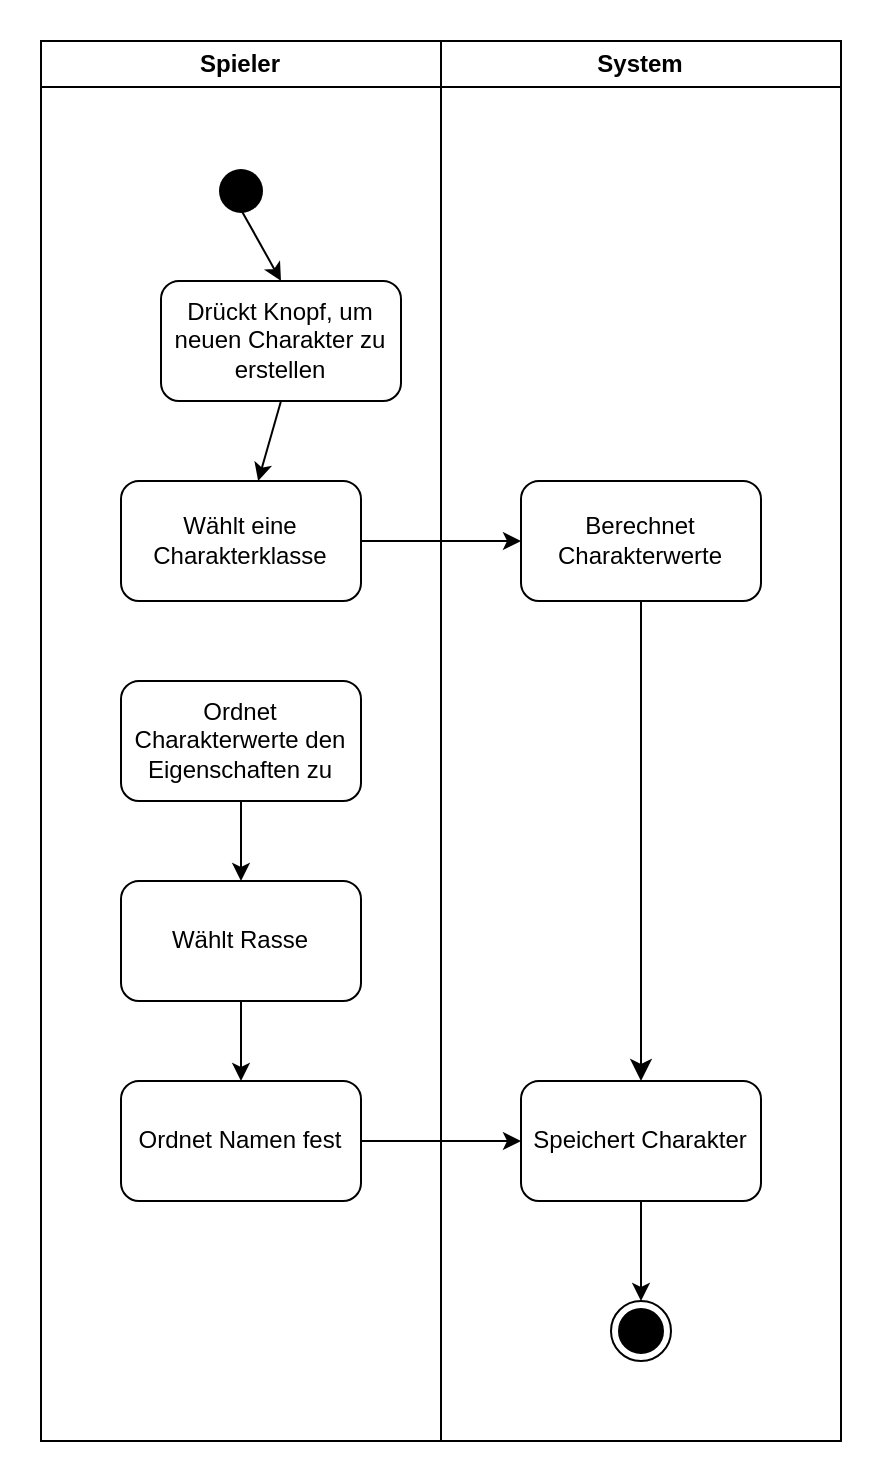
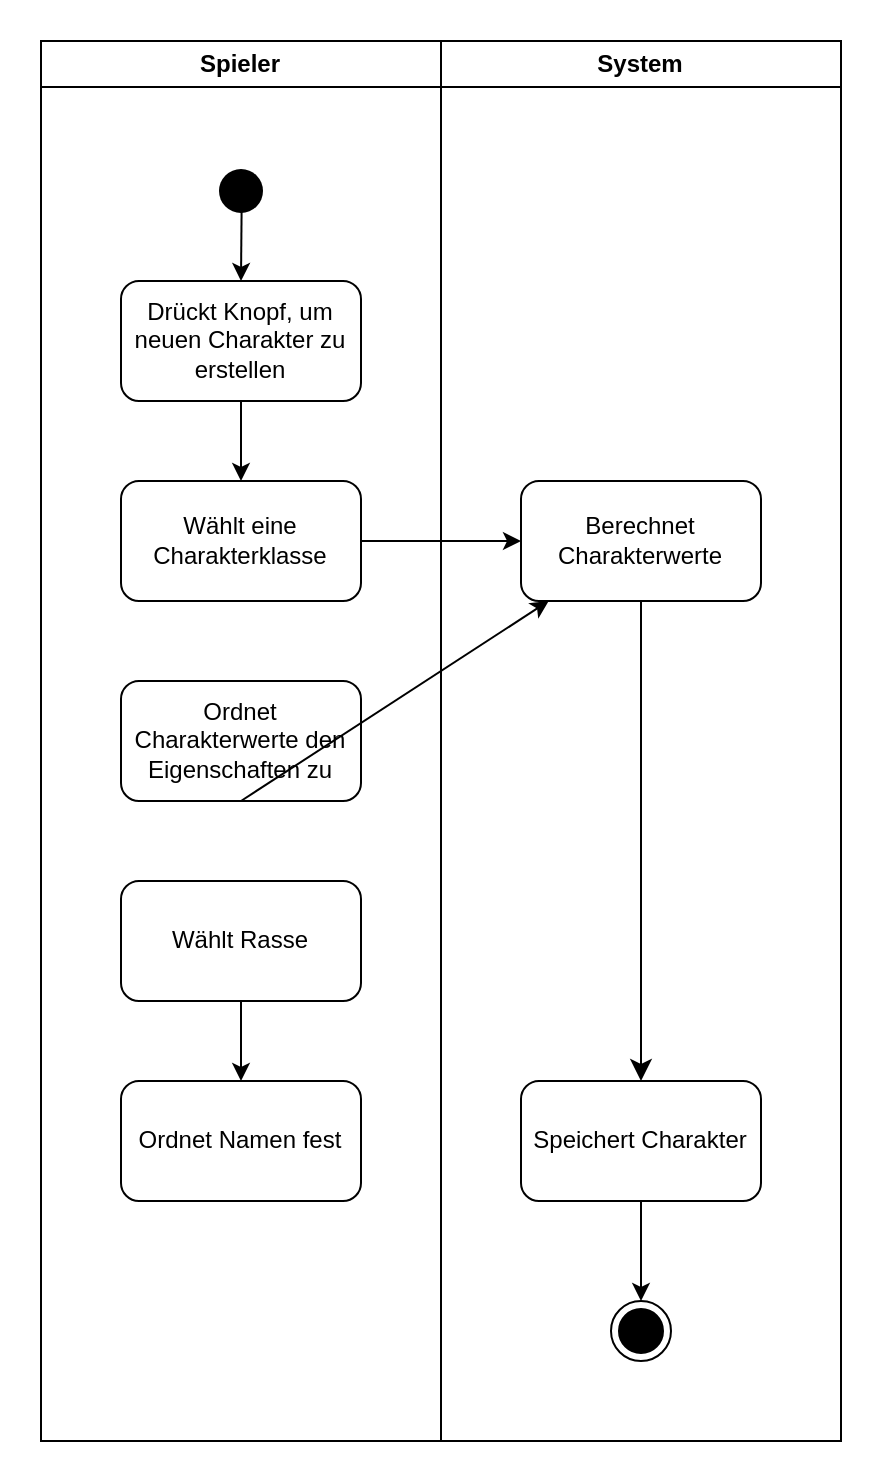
(281, 341) -> (241, 341)
(241, 834) -> (339, 737)
(399, 1141) -> none
